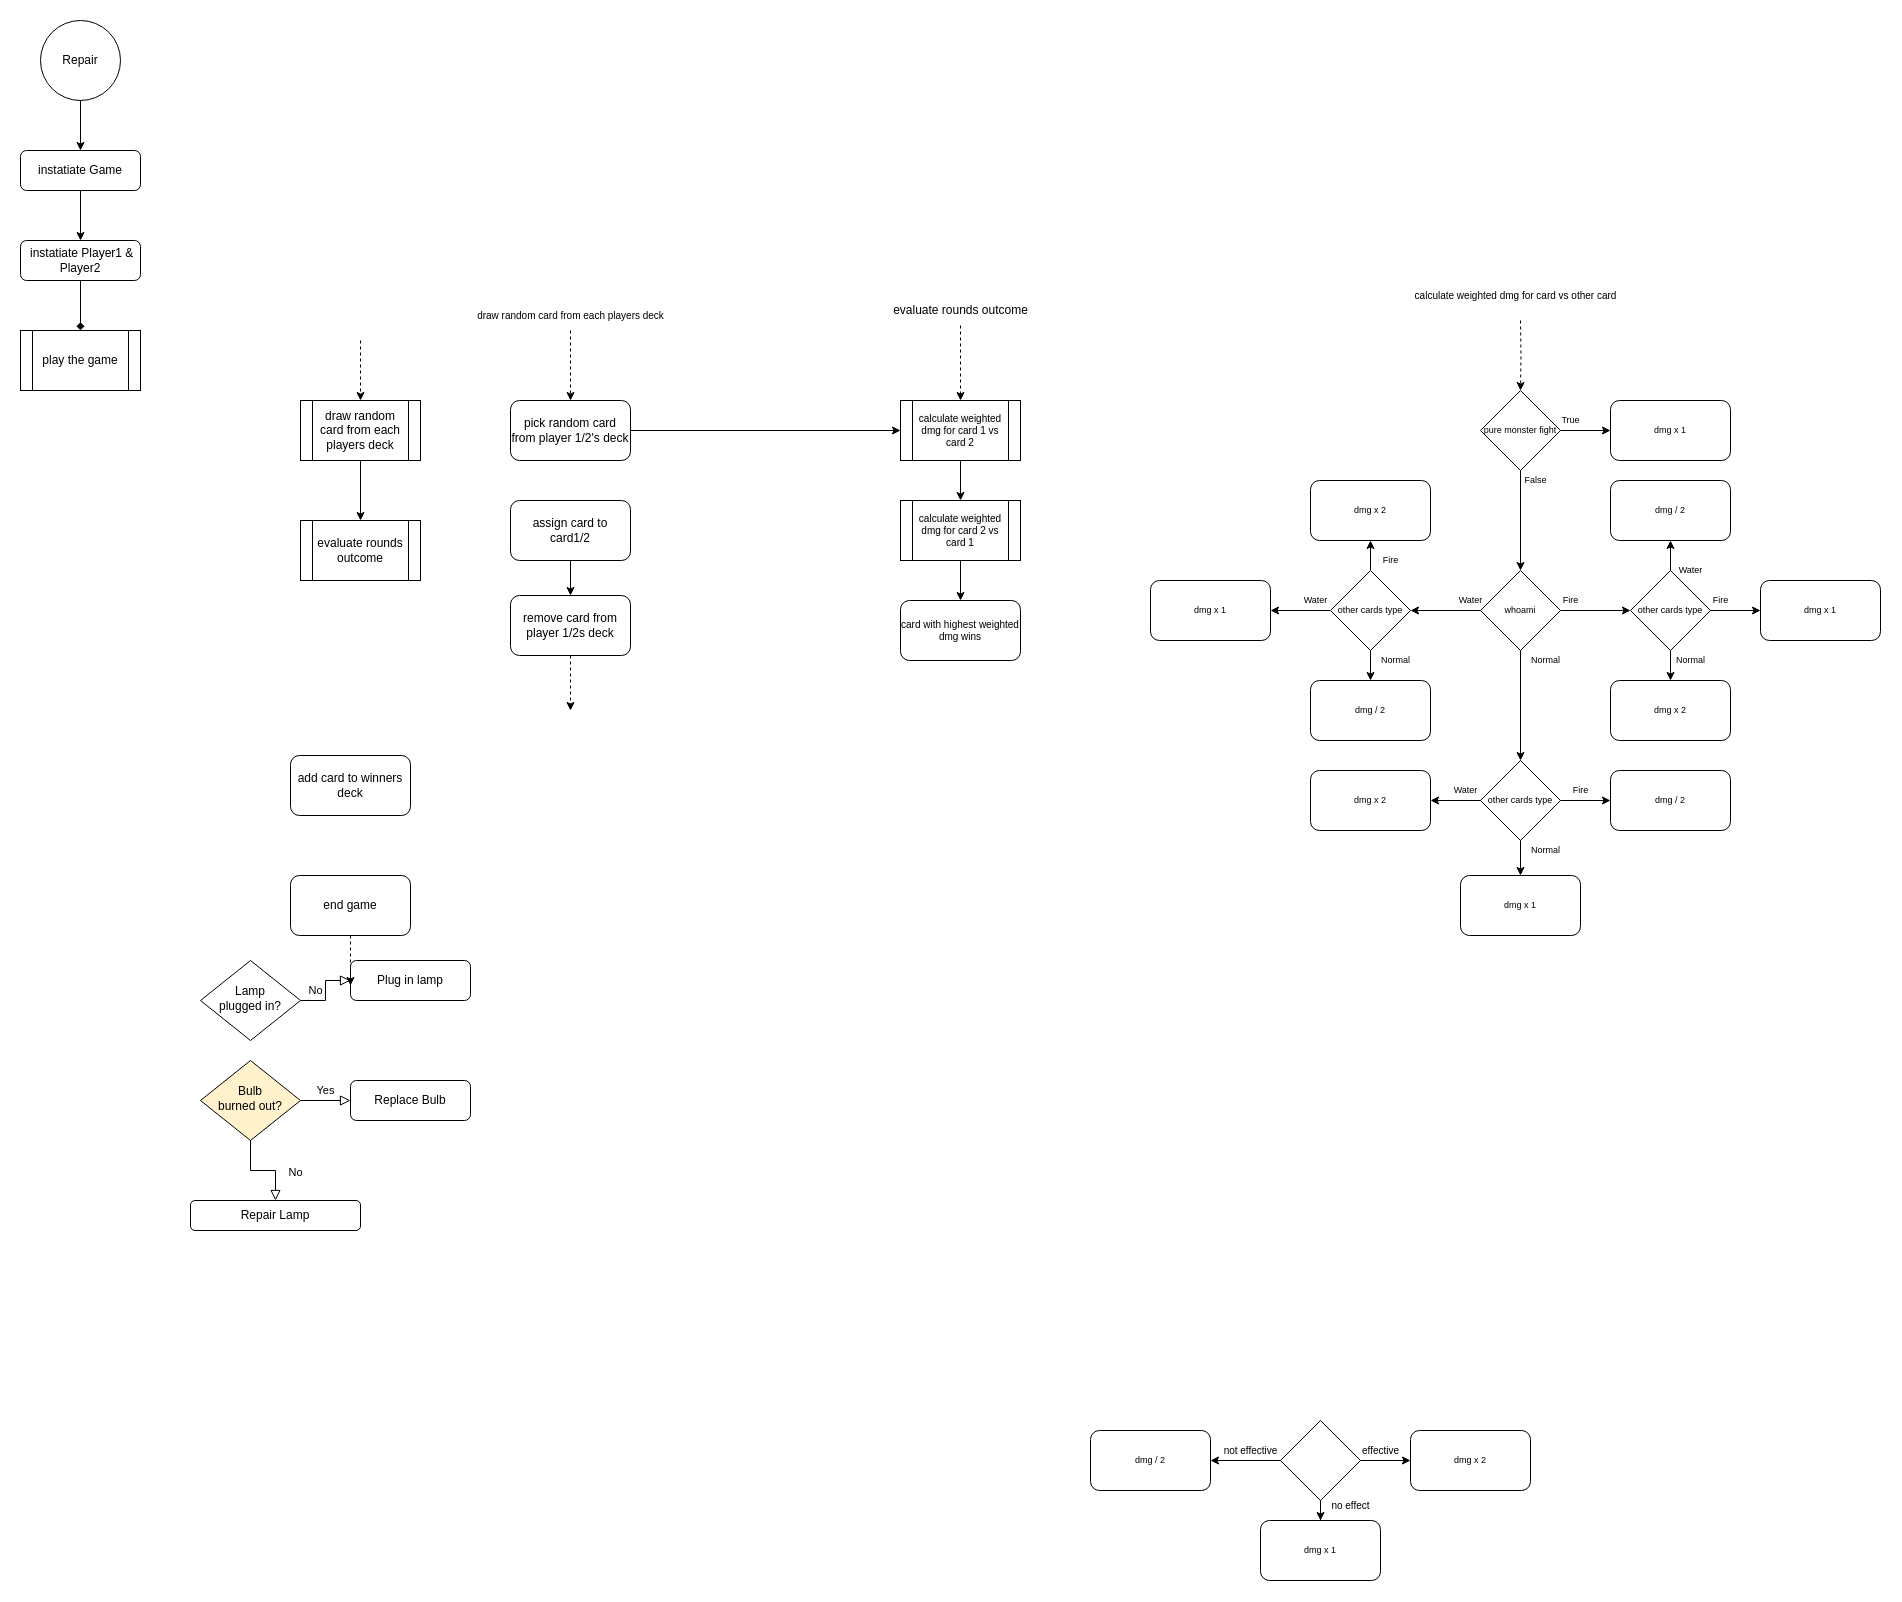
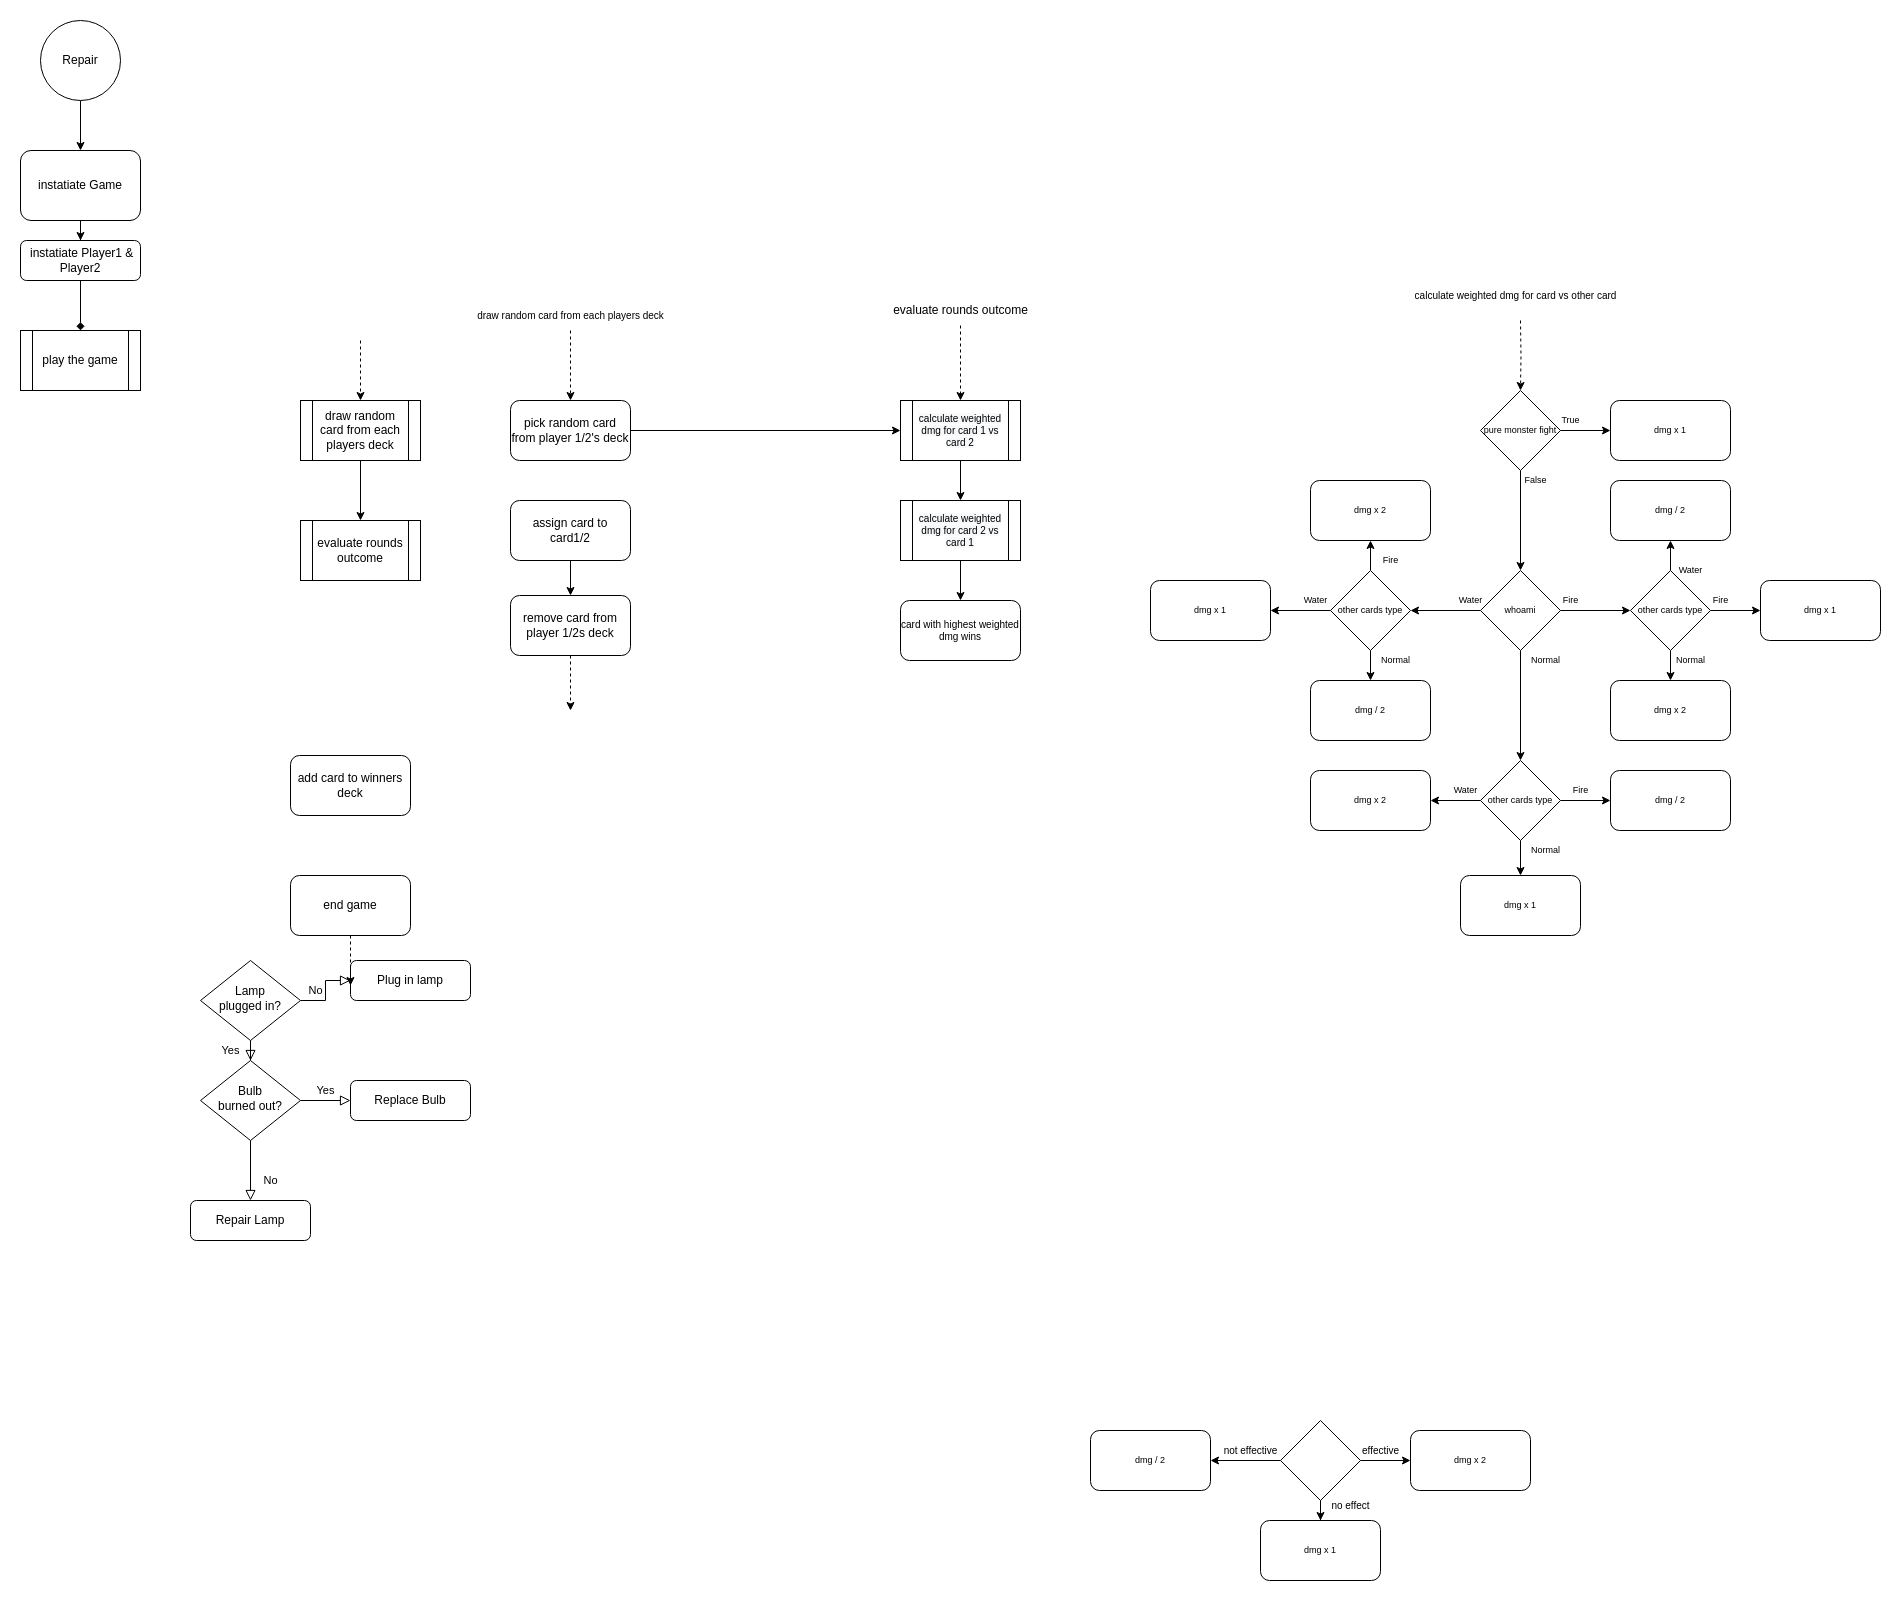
(81, 171) -> (81, 186)
none -> (251, 1057)
(251, 1101) -> (251, 1101)
(276, 1216) -> (251, 1221)
